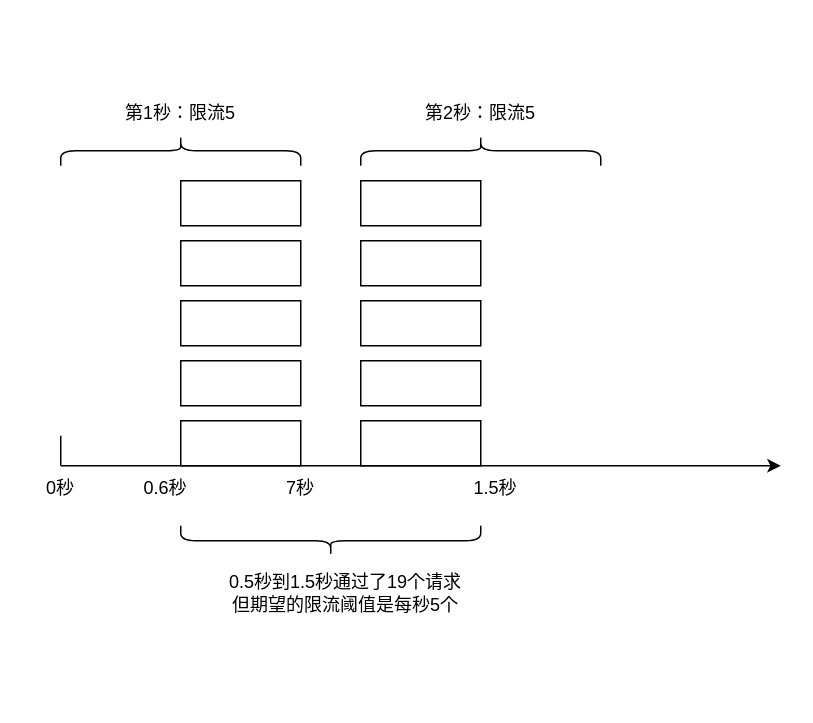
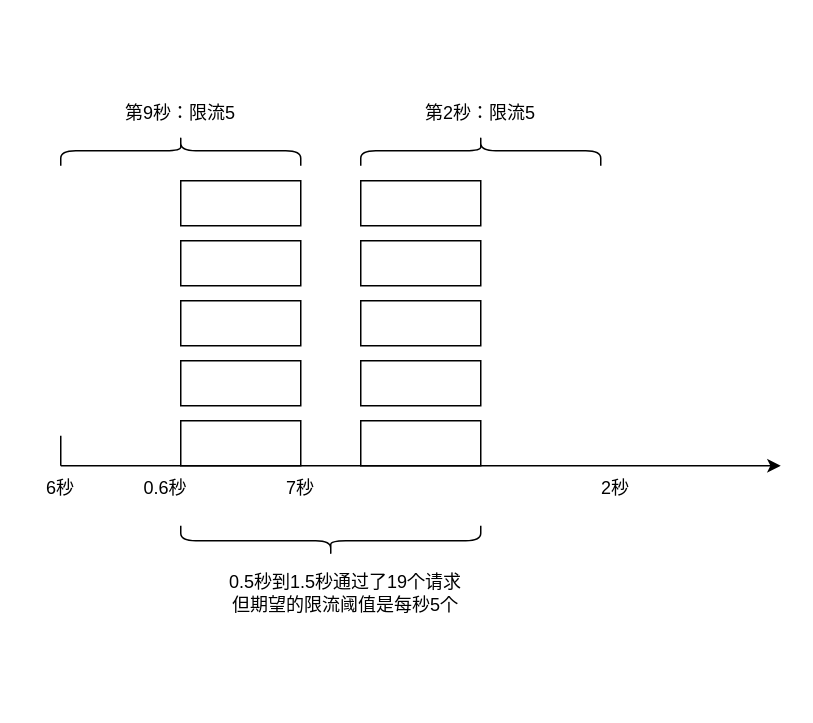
(181, 113) -> (181, 113)
(61, 488) -> (61, 488)
(496, 488) -> none
none -> (616, 488)
